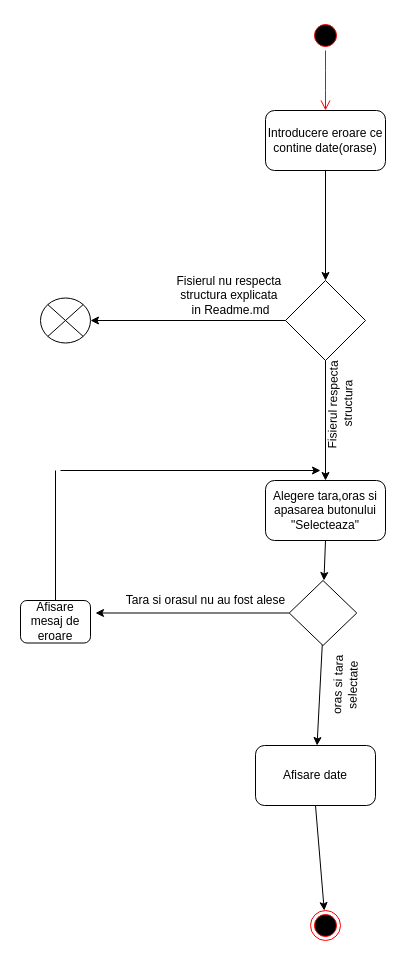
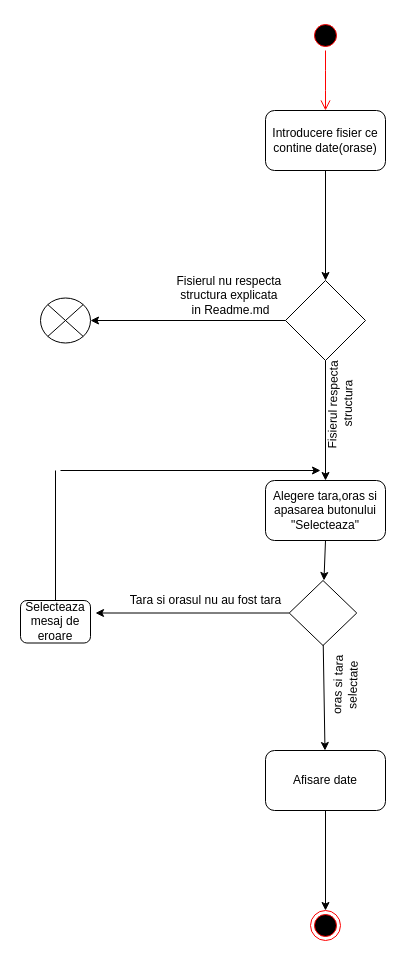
(326, 141) -> (326, 141)
(206, 601) -> (206, 601)
(56, 622) -> (56, 622)
(316, 776) -> (326, 781)
